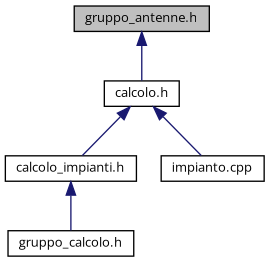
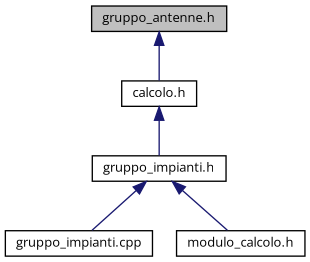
(71, 169) -> (159, 169)
(213, 169) -> none
(71, 243) -> (241, 243)
none -> (79, 243)
